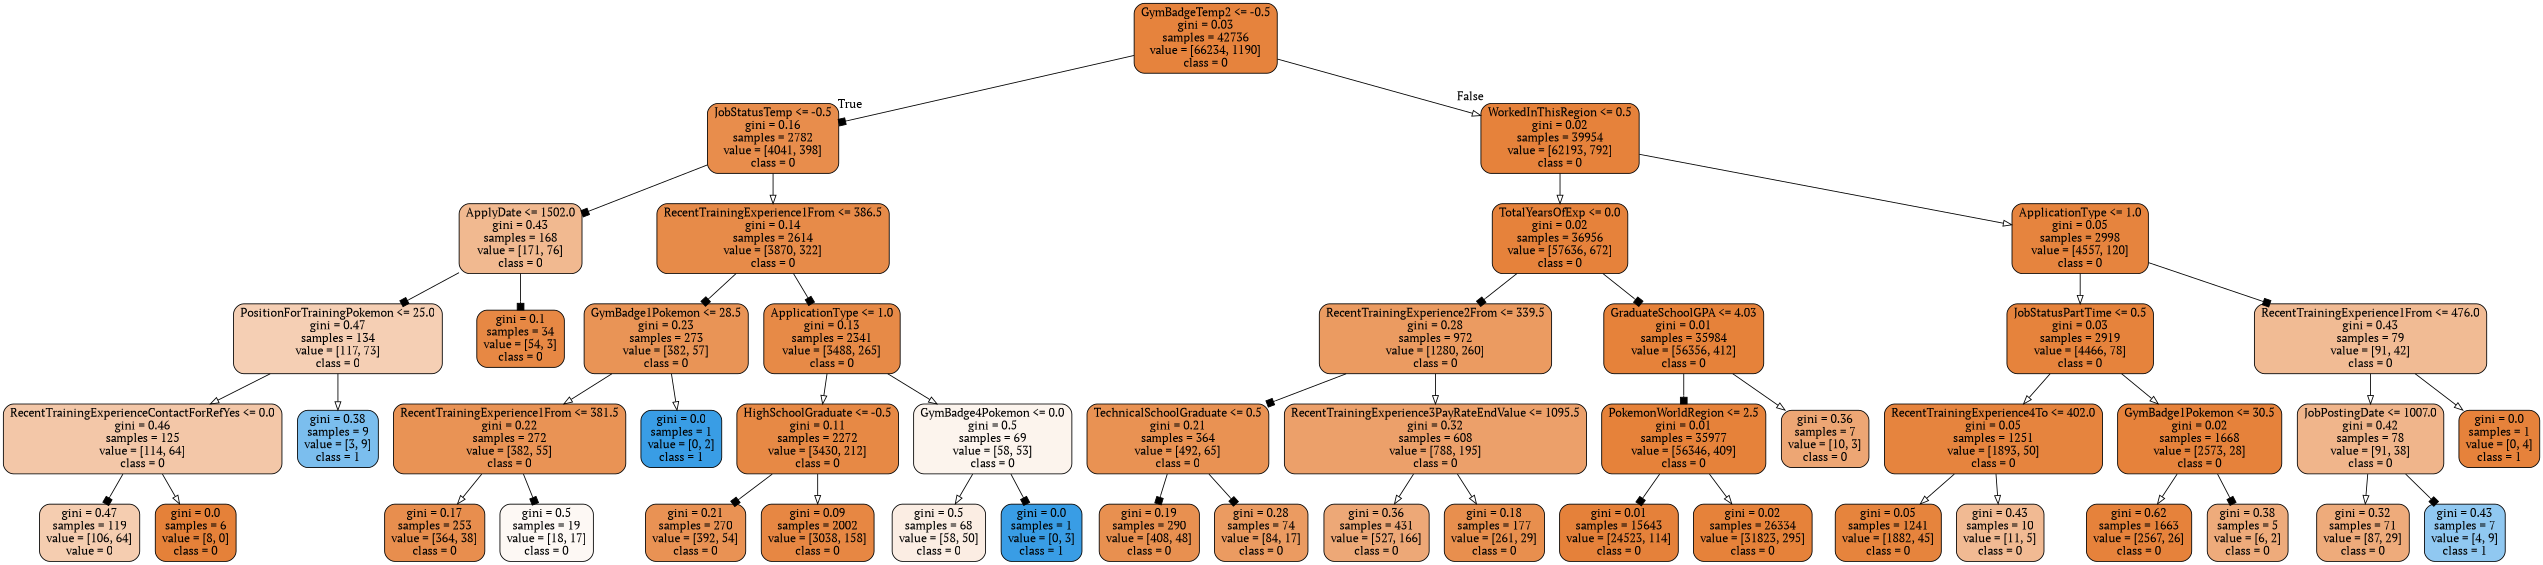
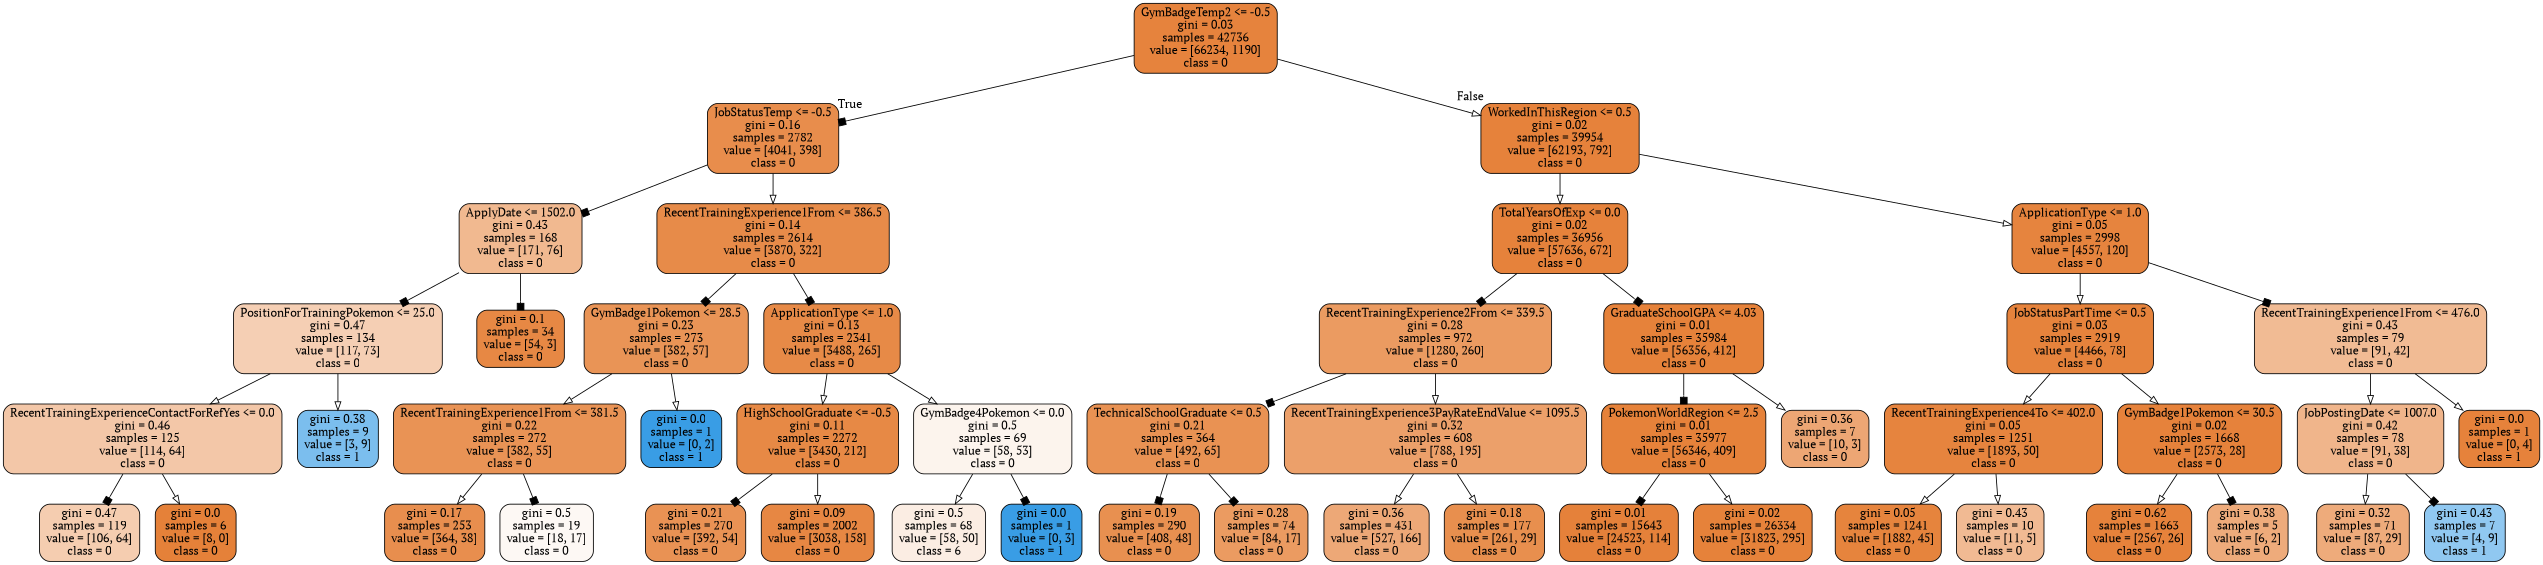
(90, 533) -> (90, 533)
(939, 533) -> (939, 533)
